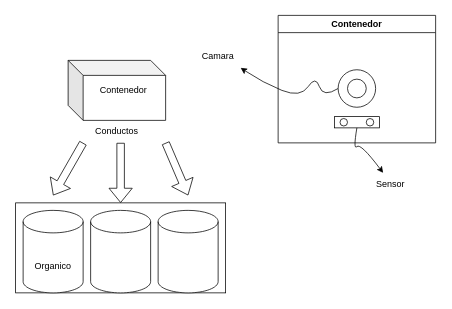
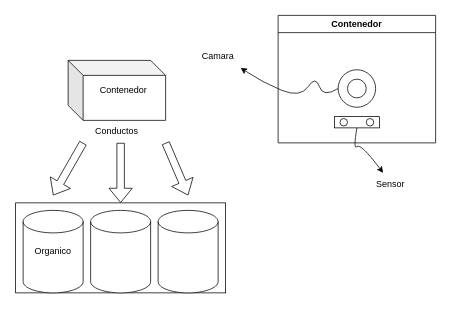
(53, 267) -> (53, 252)
